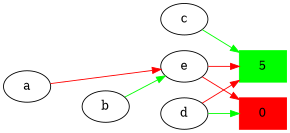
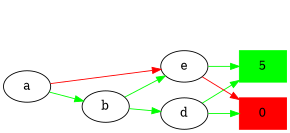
(184, 19) -> none
(219, 66) -> (219, 66)
(217, 94) -> (217, 94)
none -> (62, 95)
none -> (141, 110)
